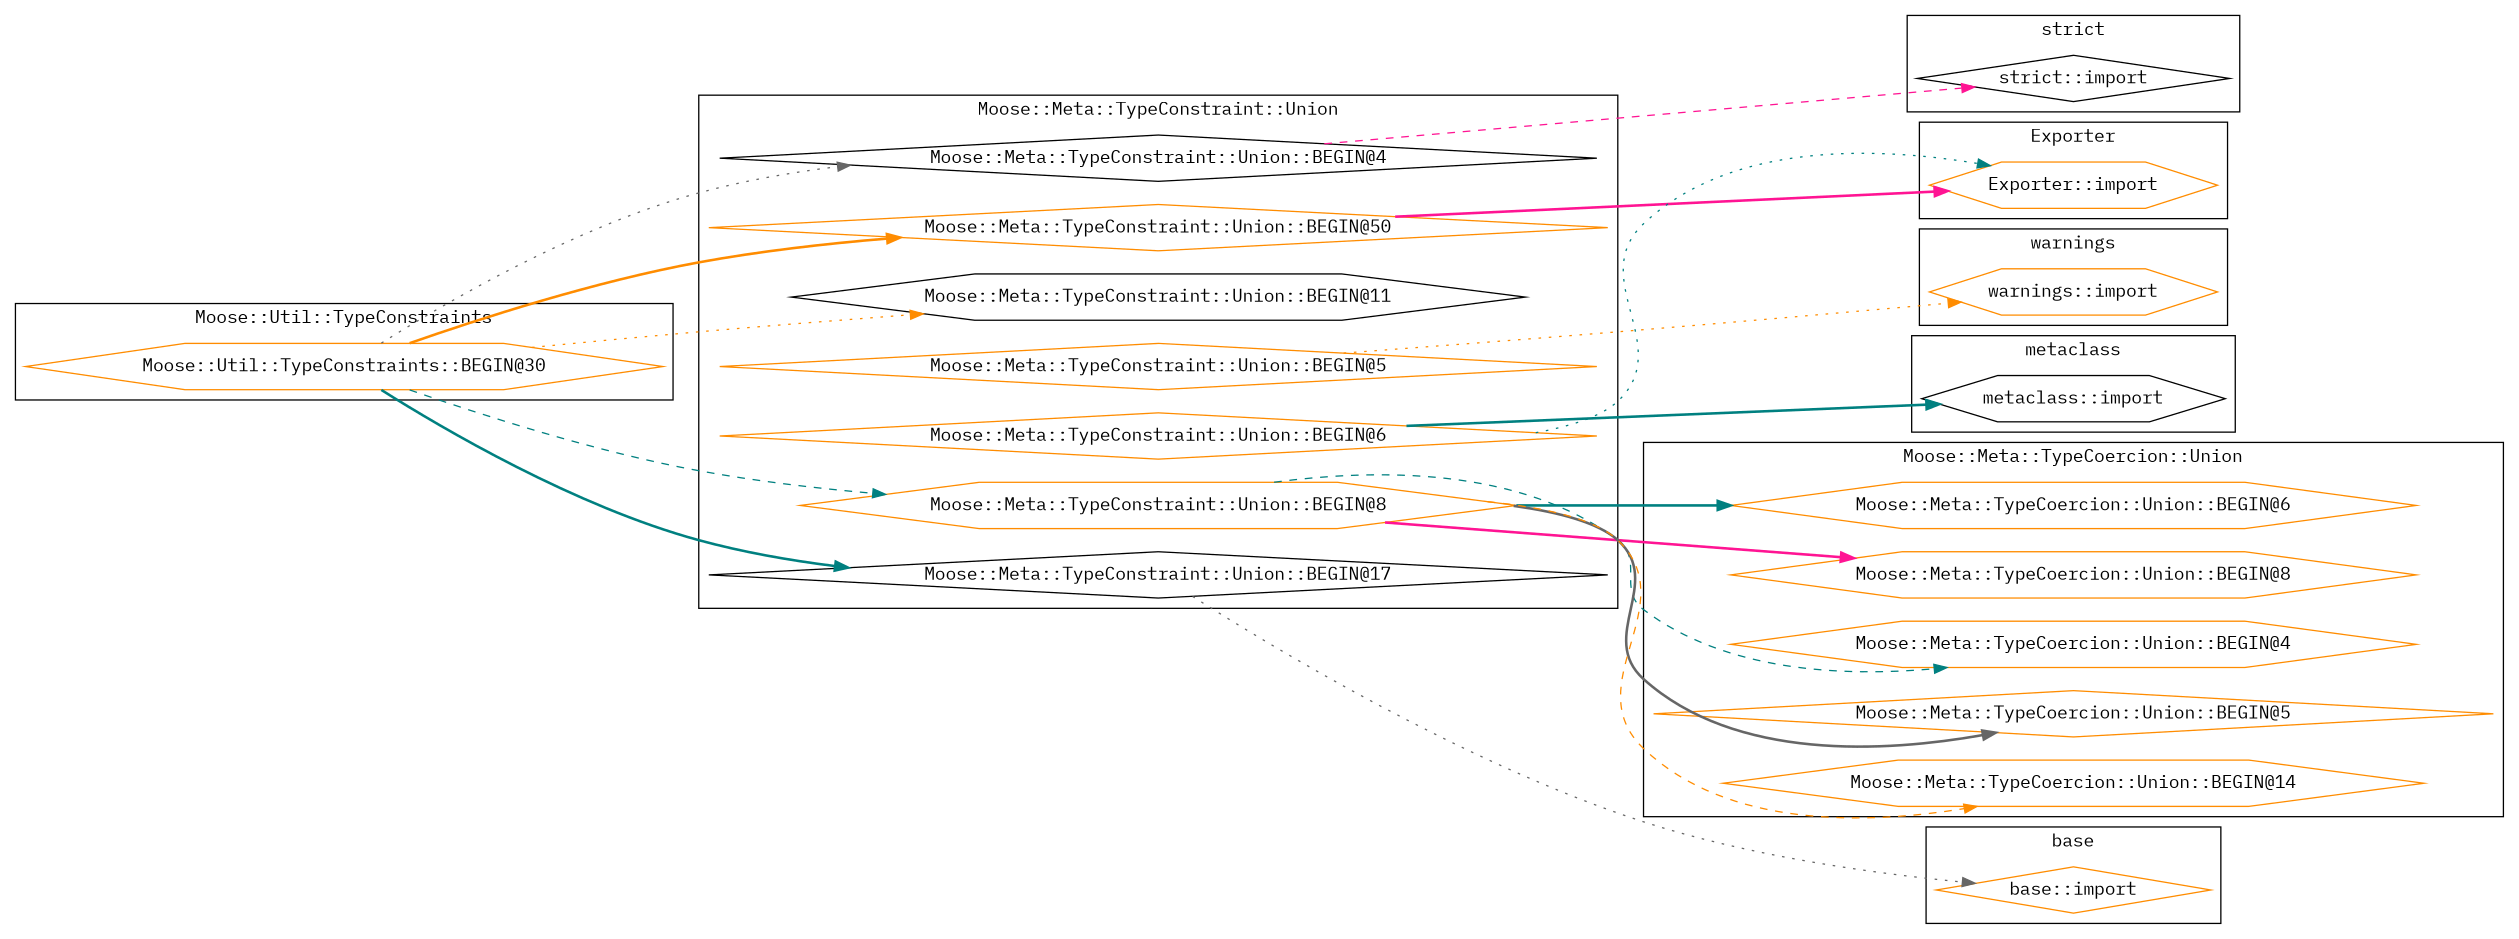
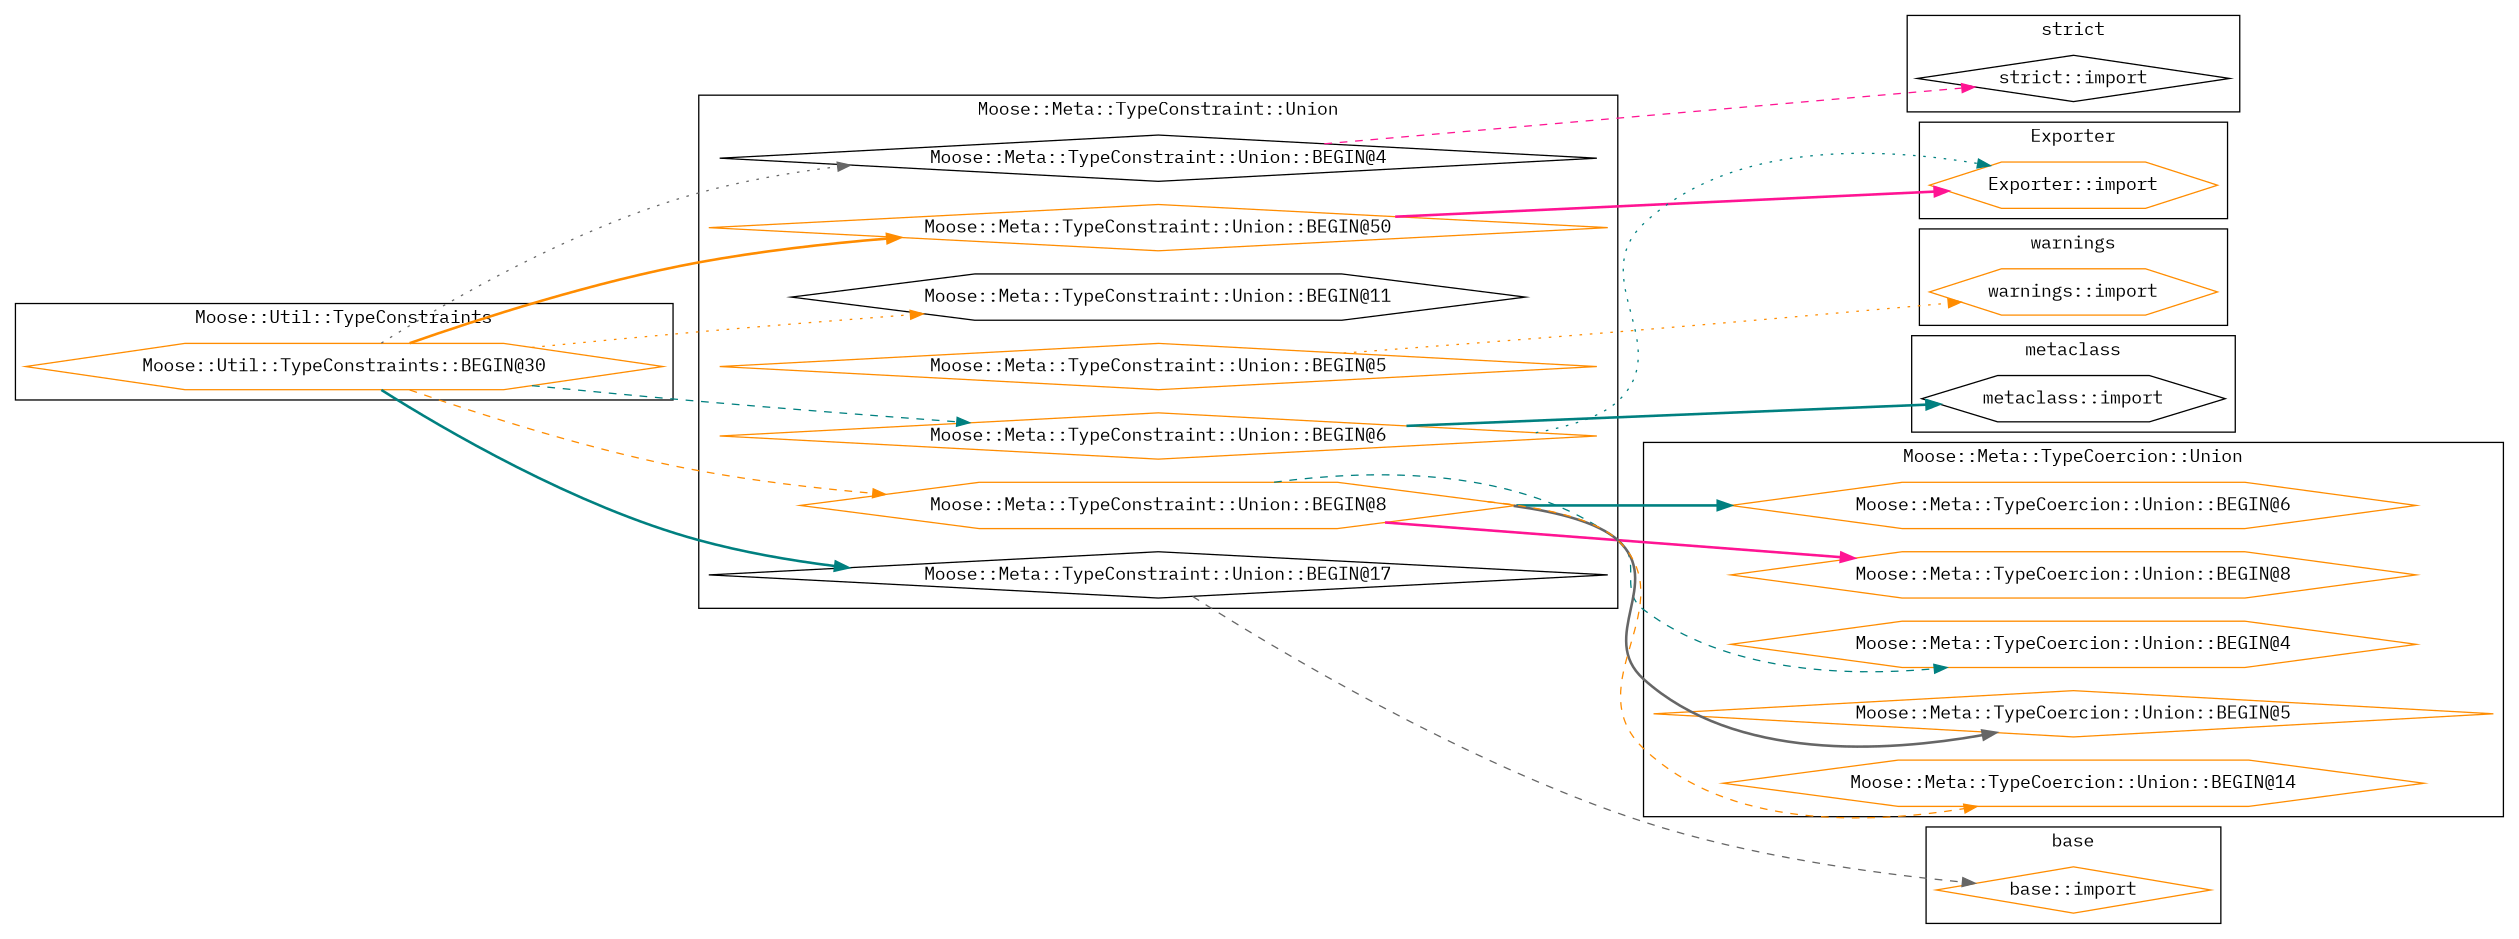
none -> (744, 405)
(638, 458) -> (638, 458)
(1559, 790) -> (1559, 790)
